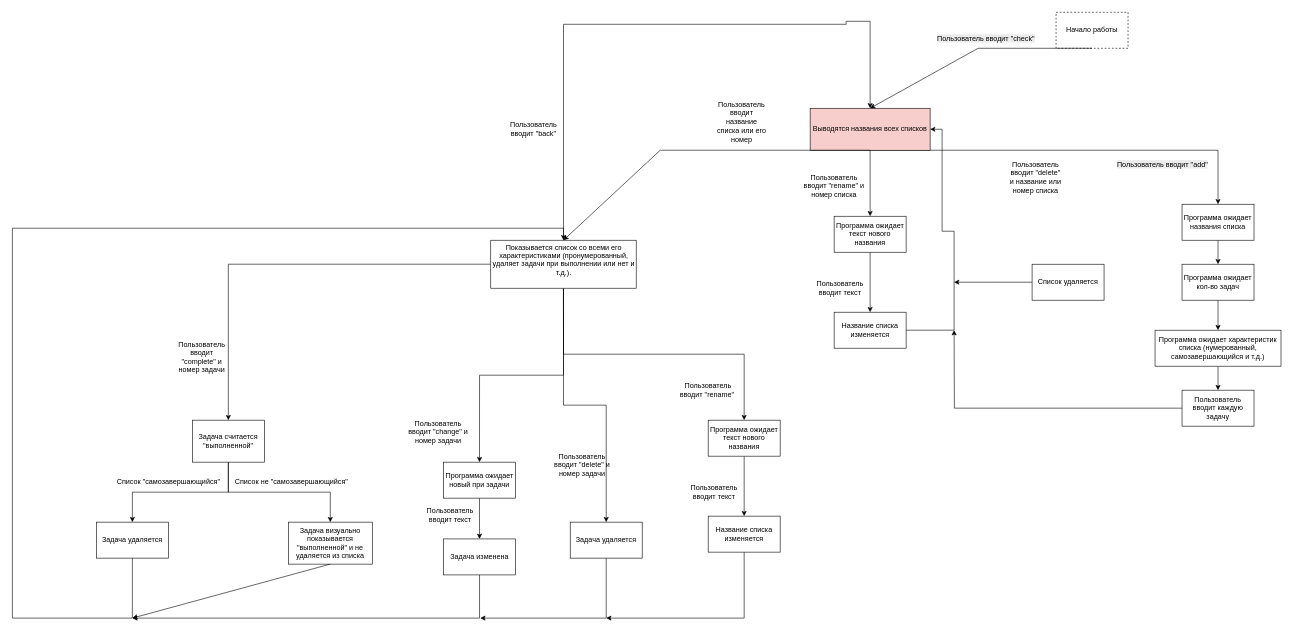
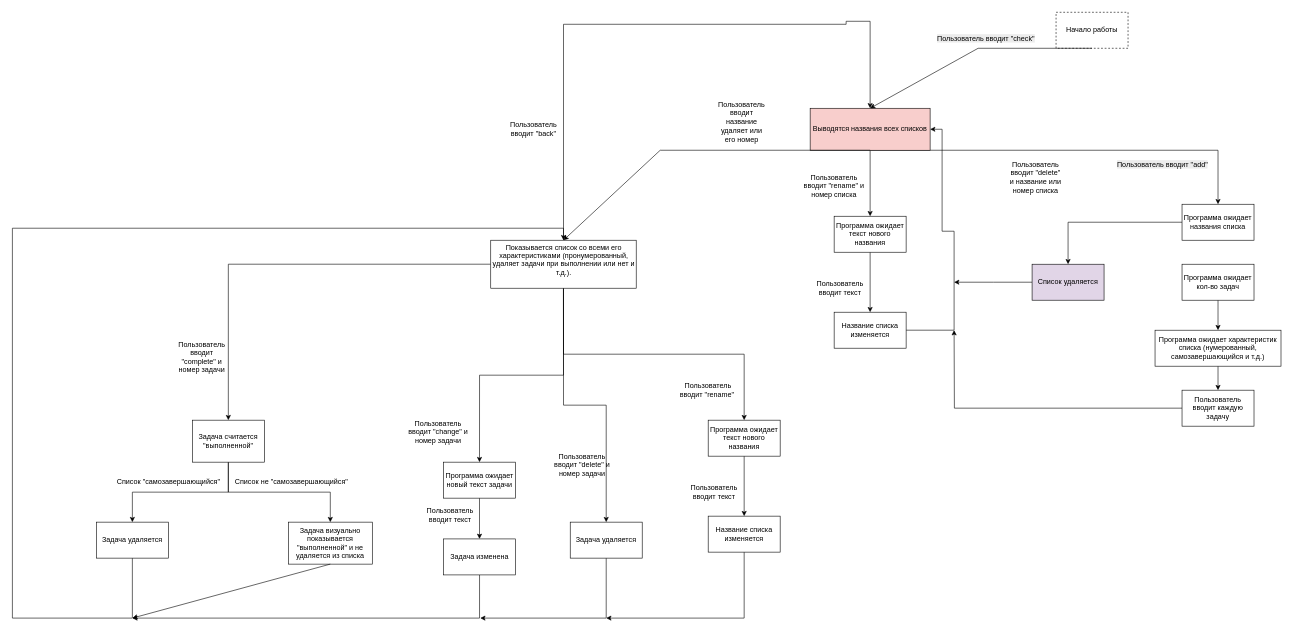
(742, 118) -> (742, 118)
(1218, 258) -> (1068, 222)
(1068, 282) -> (1068, 282)
(480, 480) -> (480, 480)
